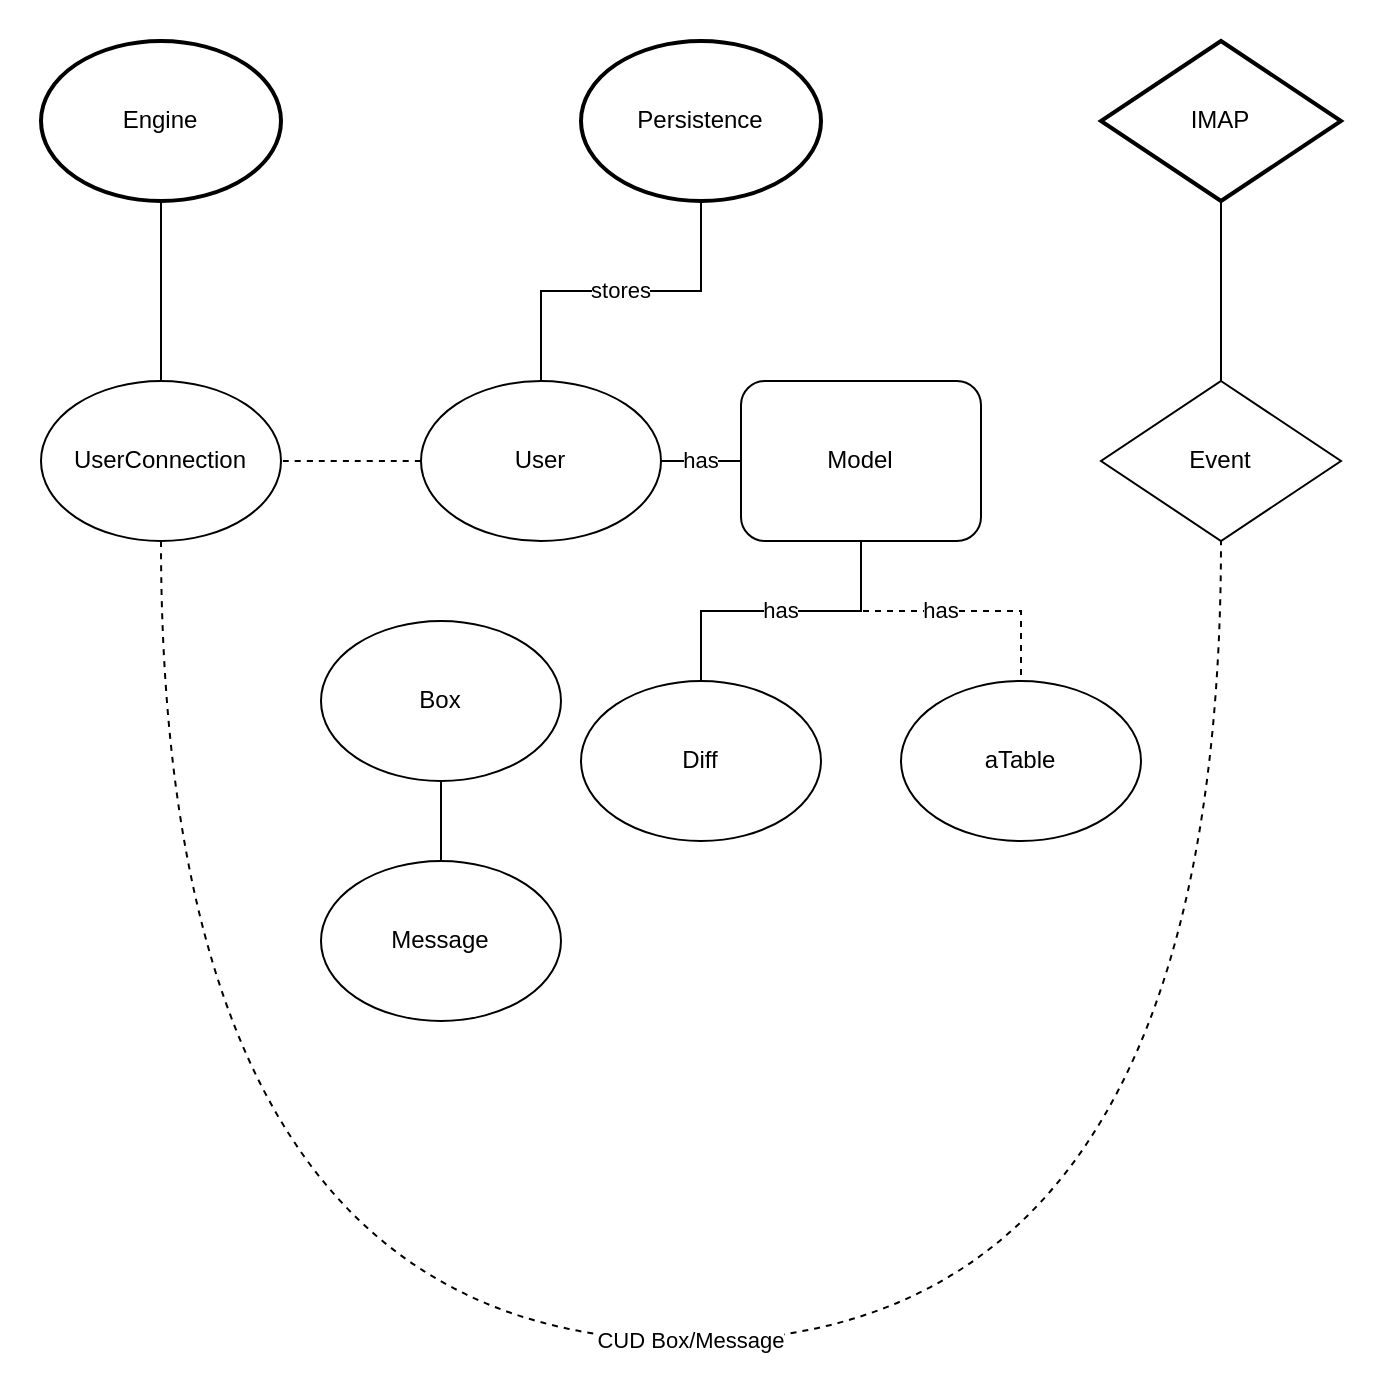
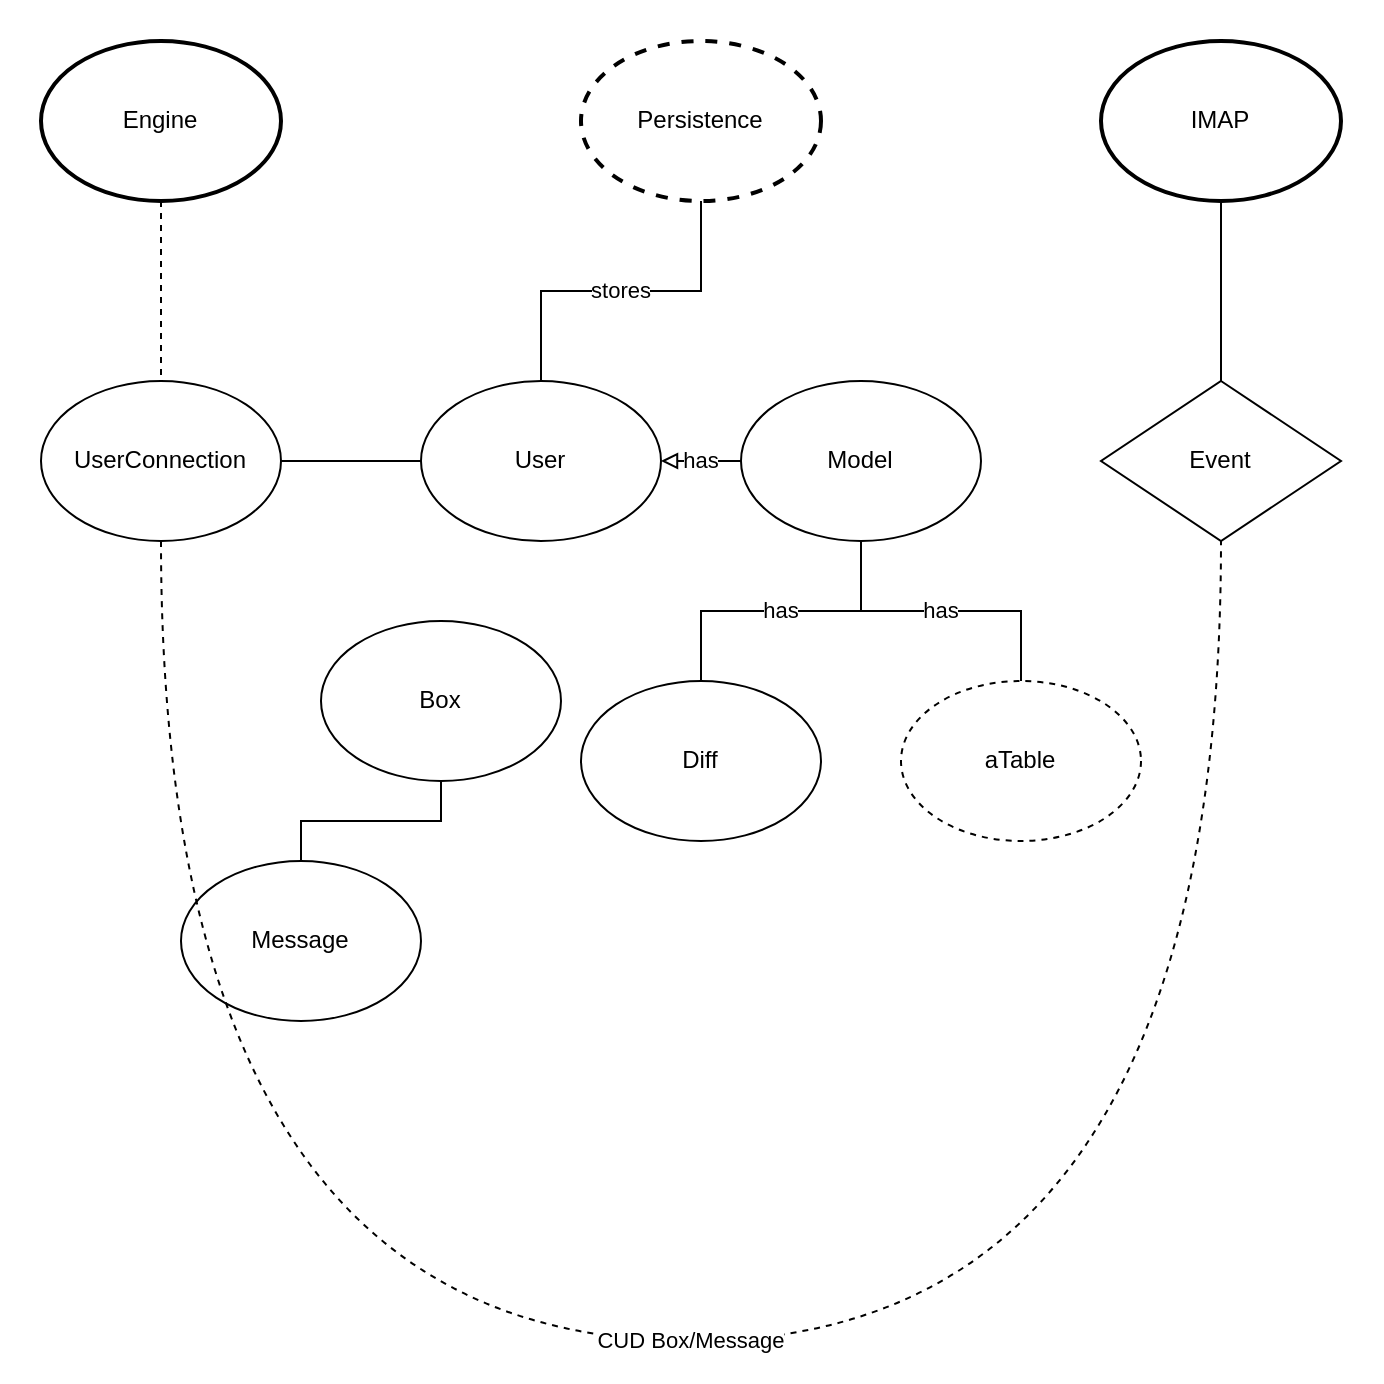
(701, 121) -> (701, 121)
(1221, 121) -> (1221, 121)
(161, 293) -> (161, 293)
(349, 461) -> (349, 461)
(671, 461) -> (678, 461)
(861, 461) -> (861, 461)
(1021, 613) -> (1021, 613)
(1021, 761) -> (1021, 761)
(441, 941) -> (301, 941)
